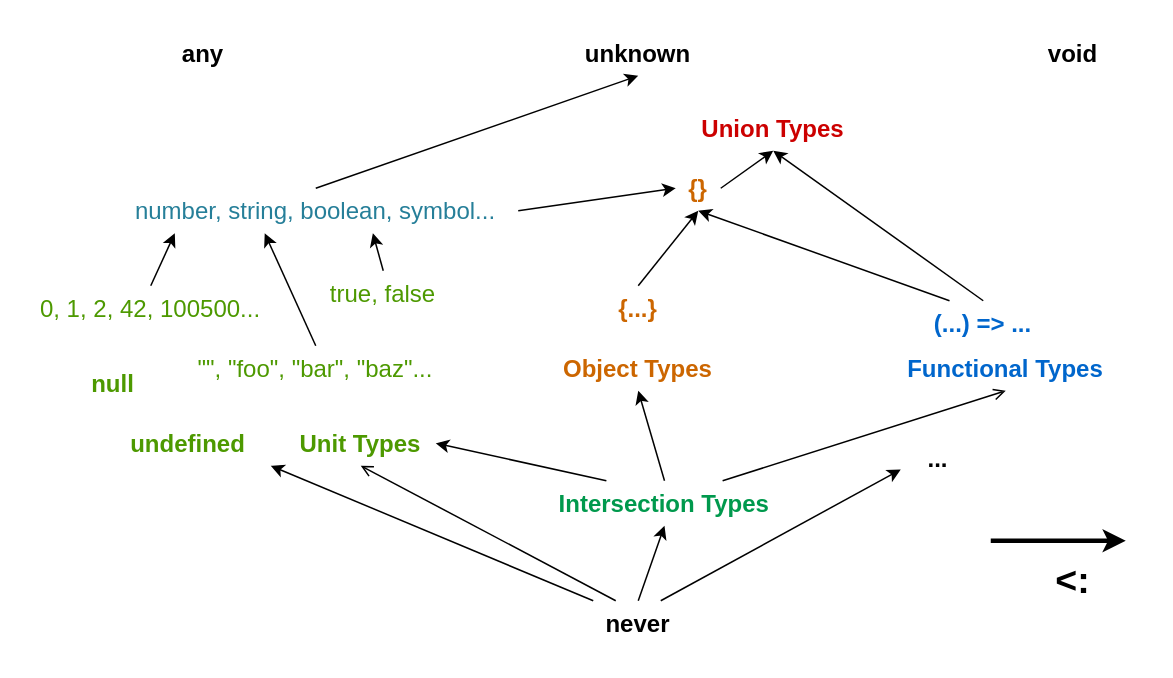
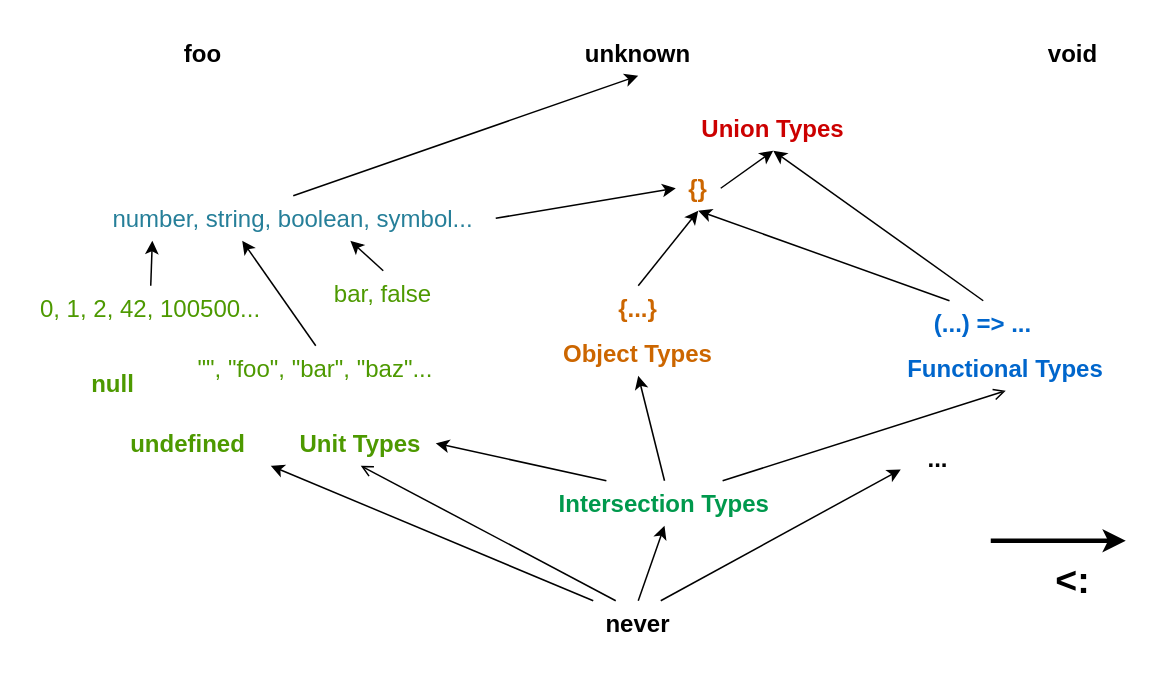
(203, 53) -> (203, 53)
(316, 211) -> (293, 218)
(383, 293) -> (383, 293)
(638, 368) -> (638, 353)
